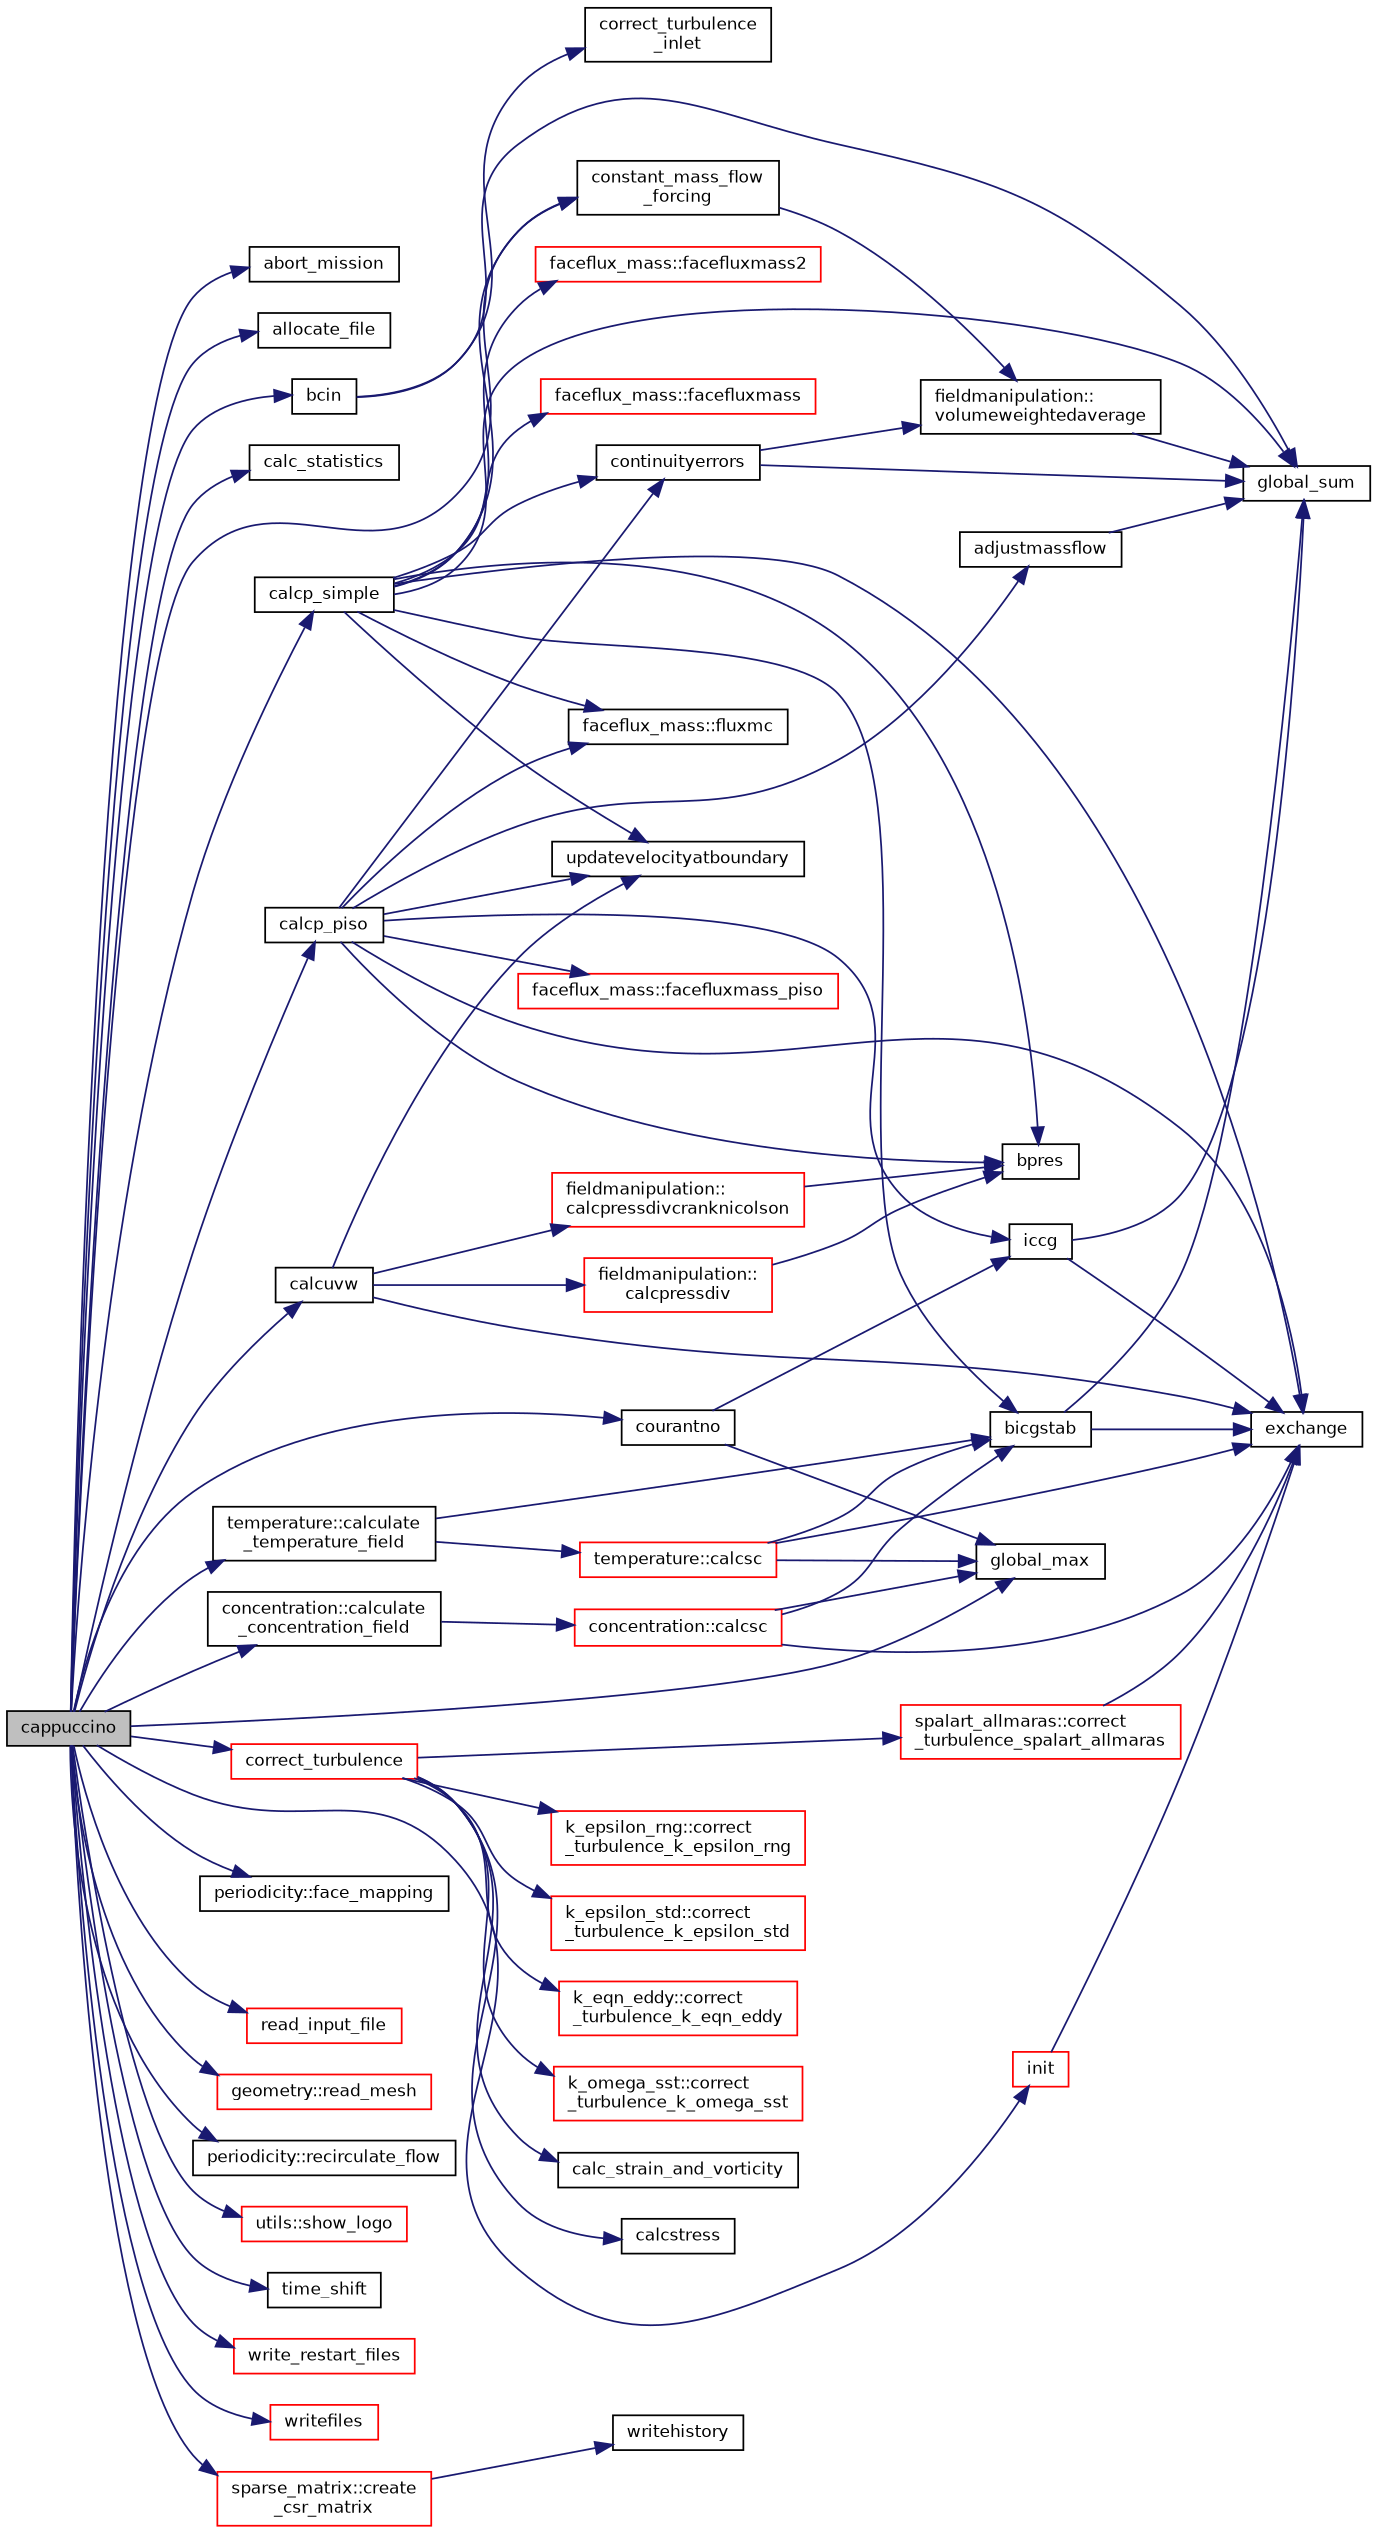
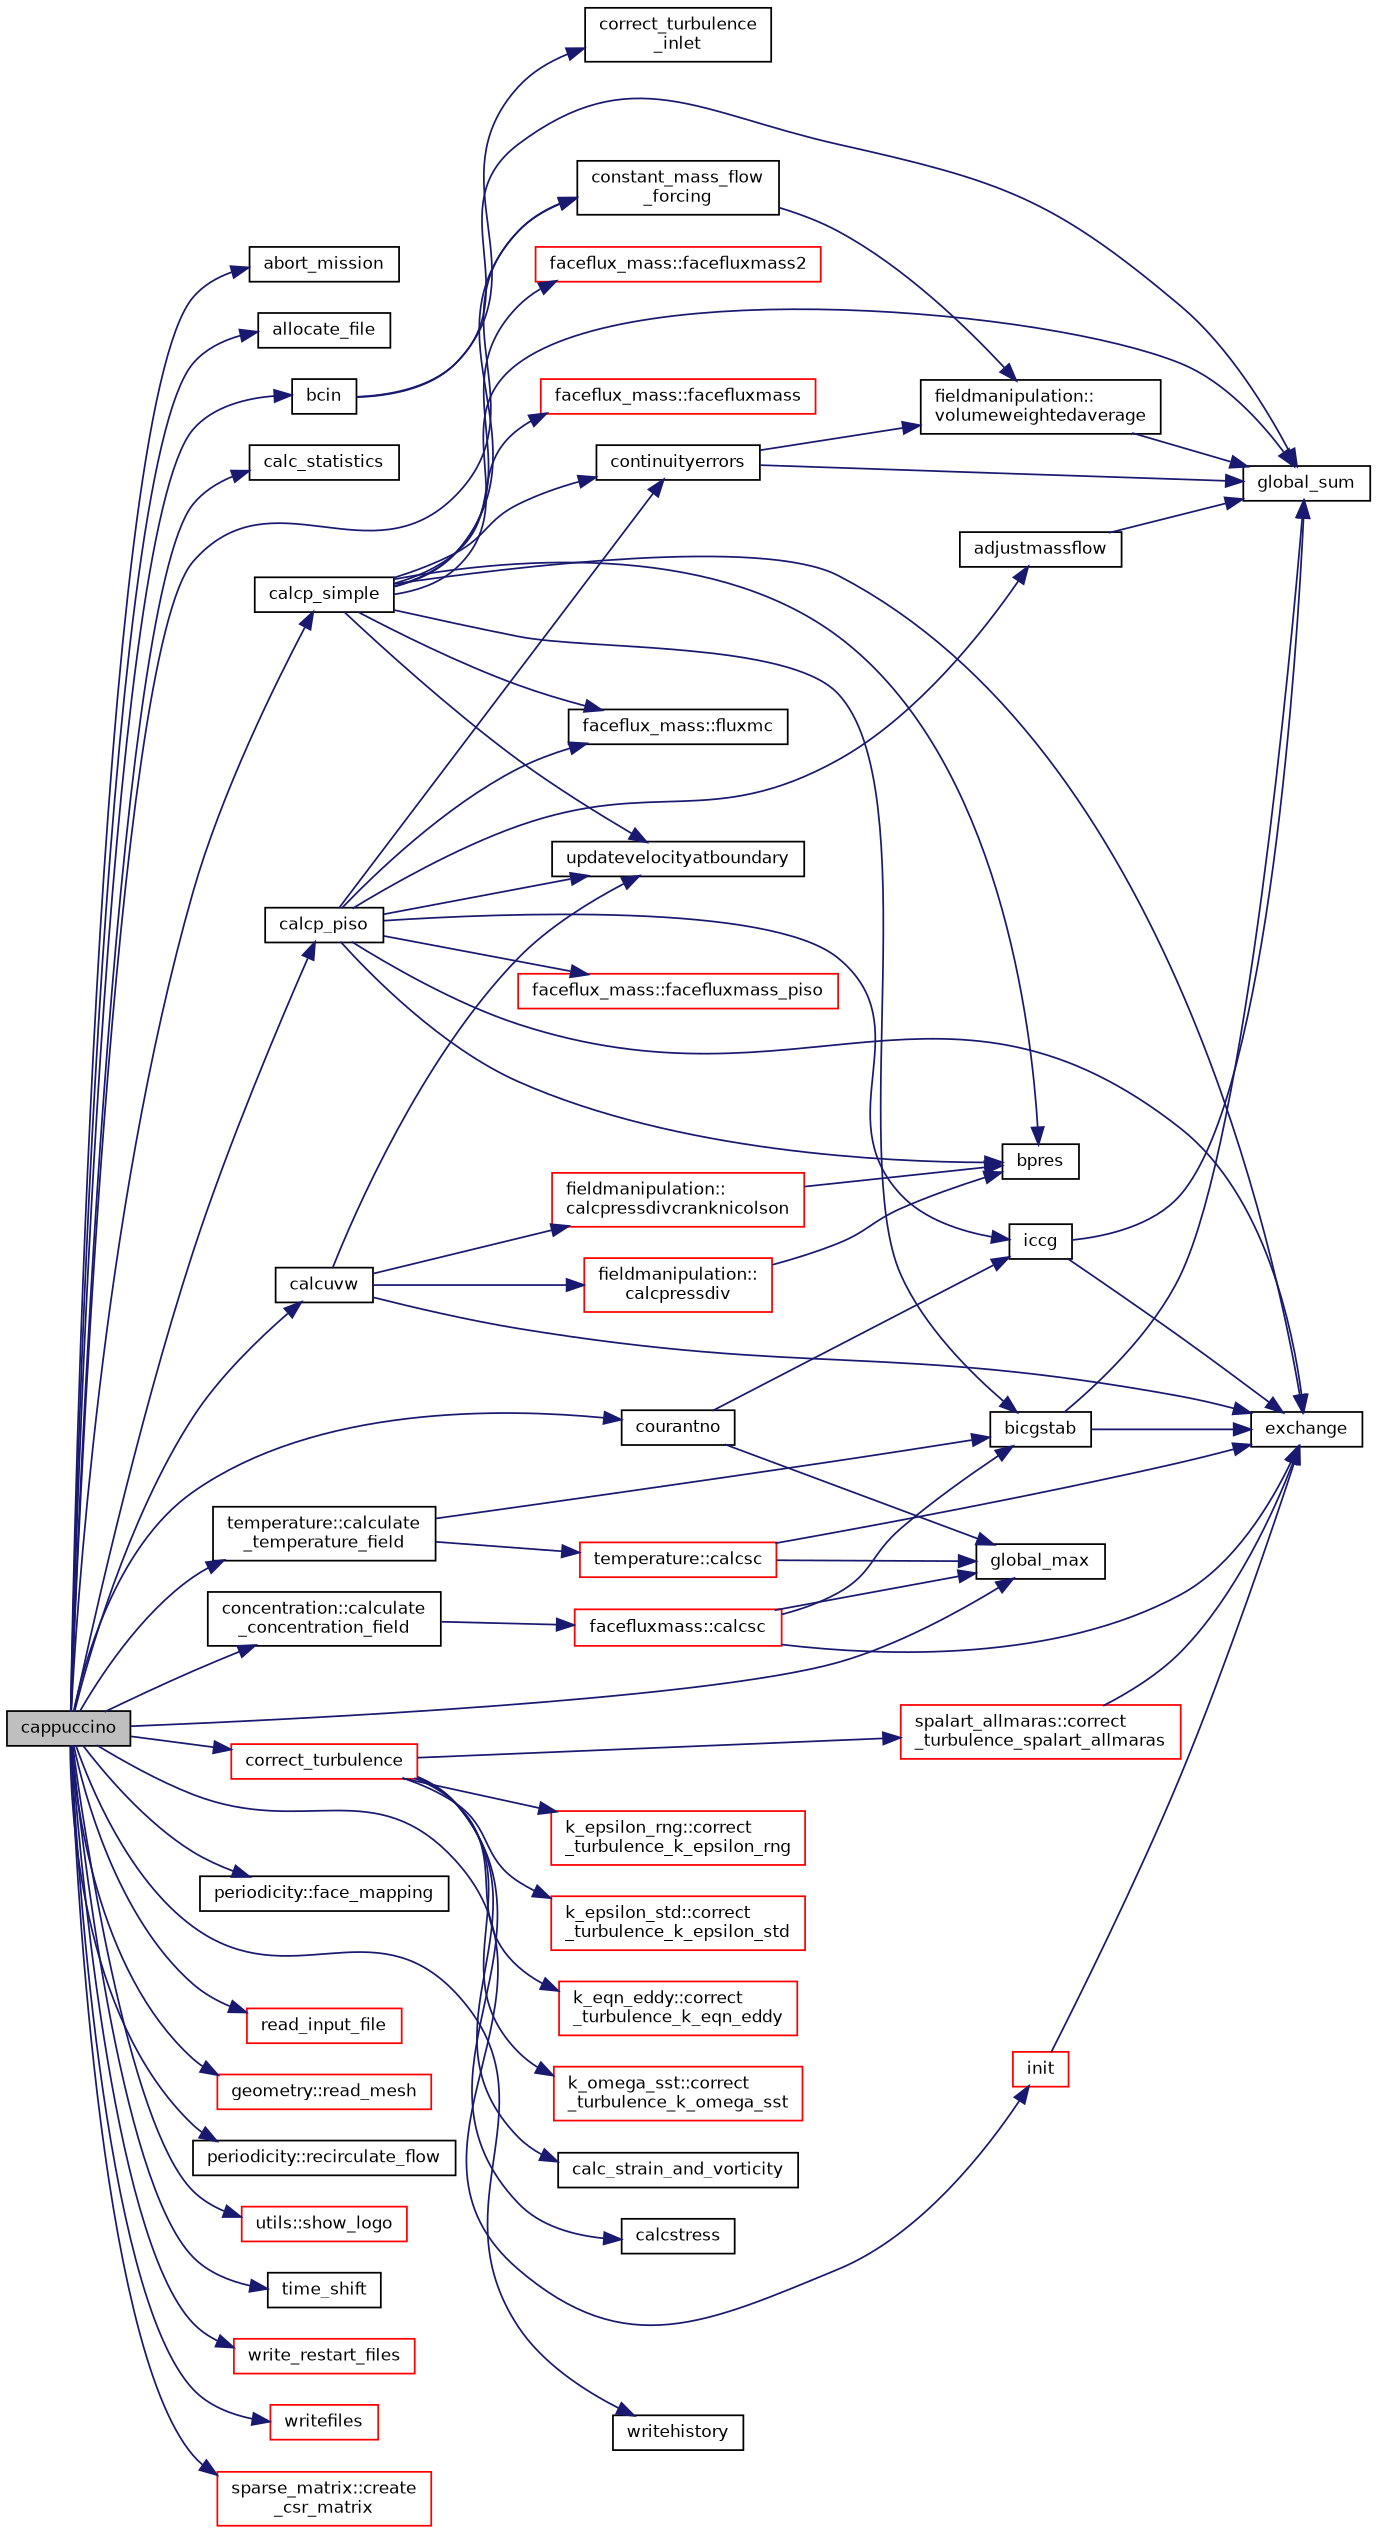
(879, 1486) -> none
(678, 1628) -> (678, 1628)
(514, 2463) -> (449, 1988)
